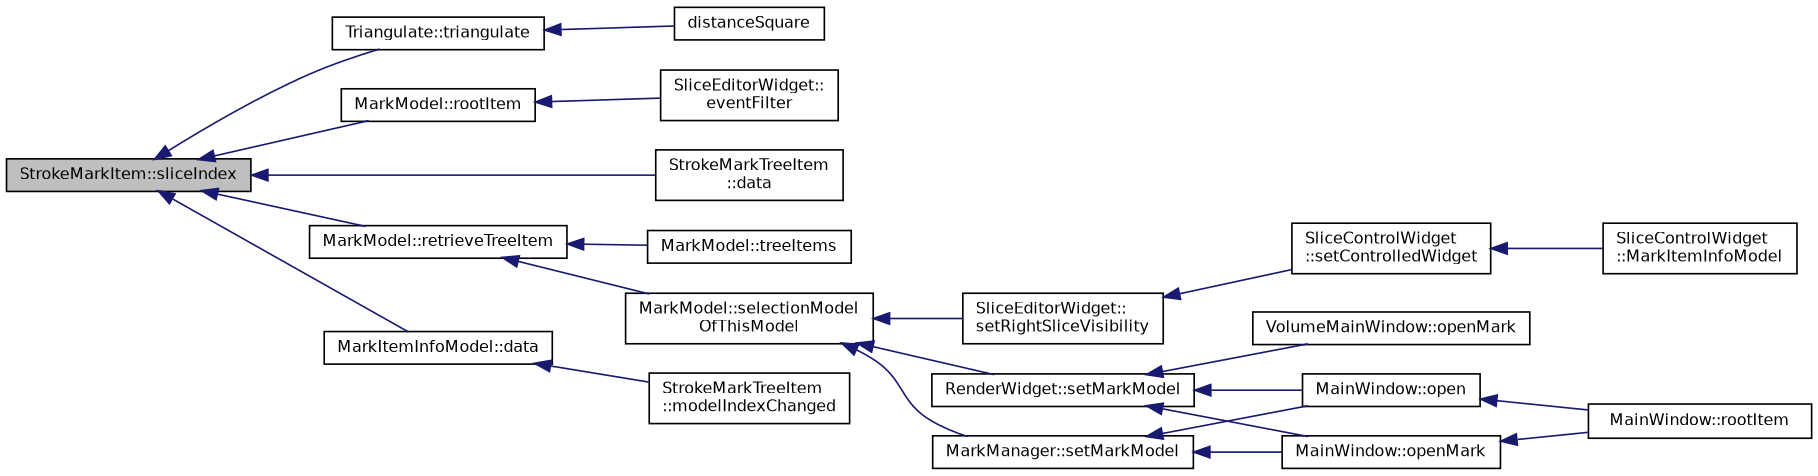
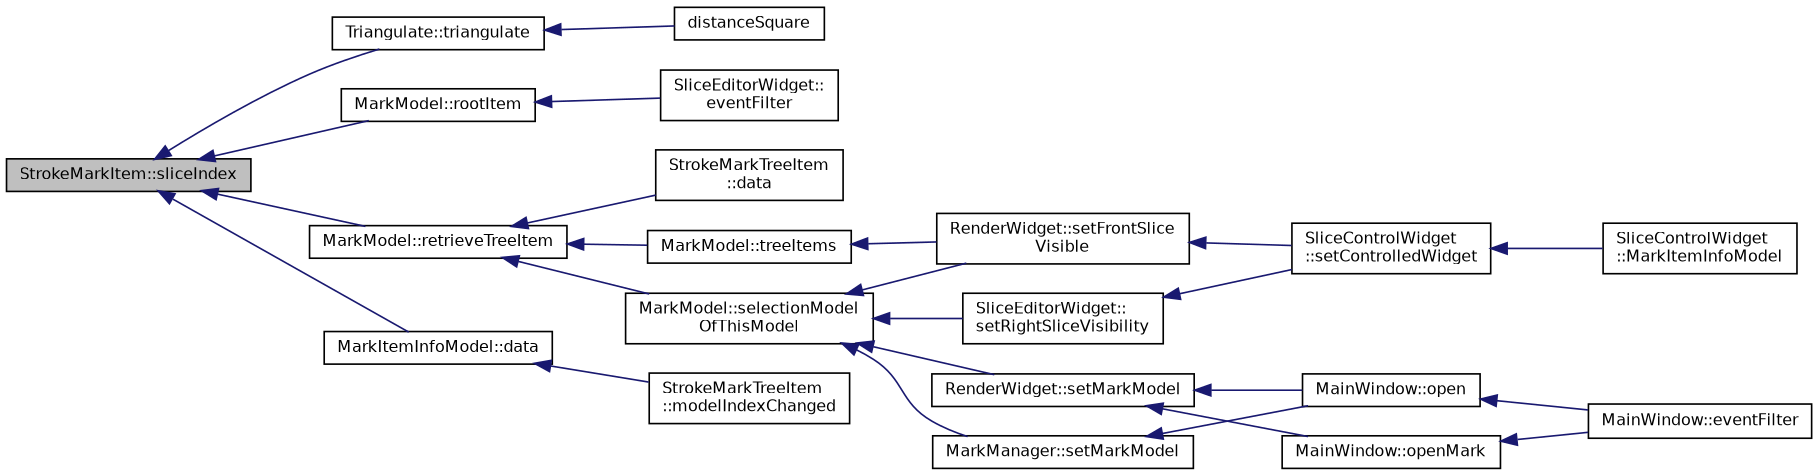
(462, 175) -> (592, 209)
none -> (1063, 239)
(1391, 328) -> none
(1700, 421) -> (1700, 421)
(1246, 452) -> none
